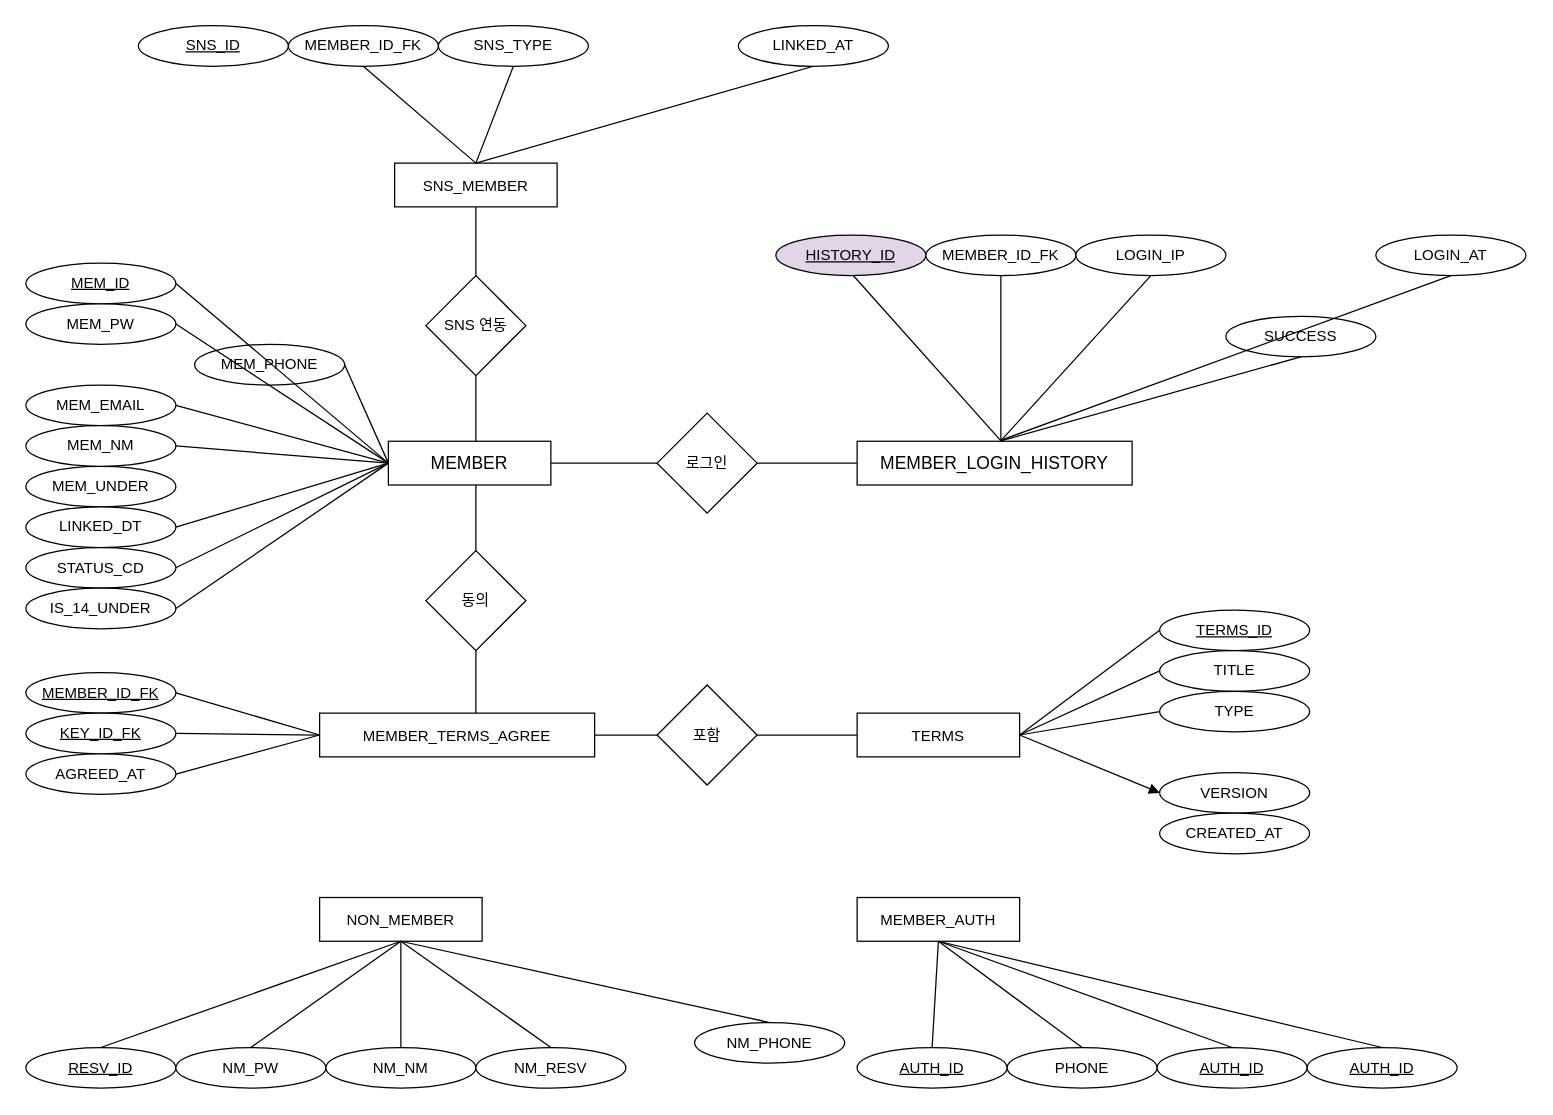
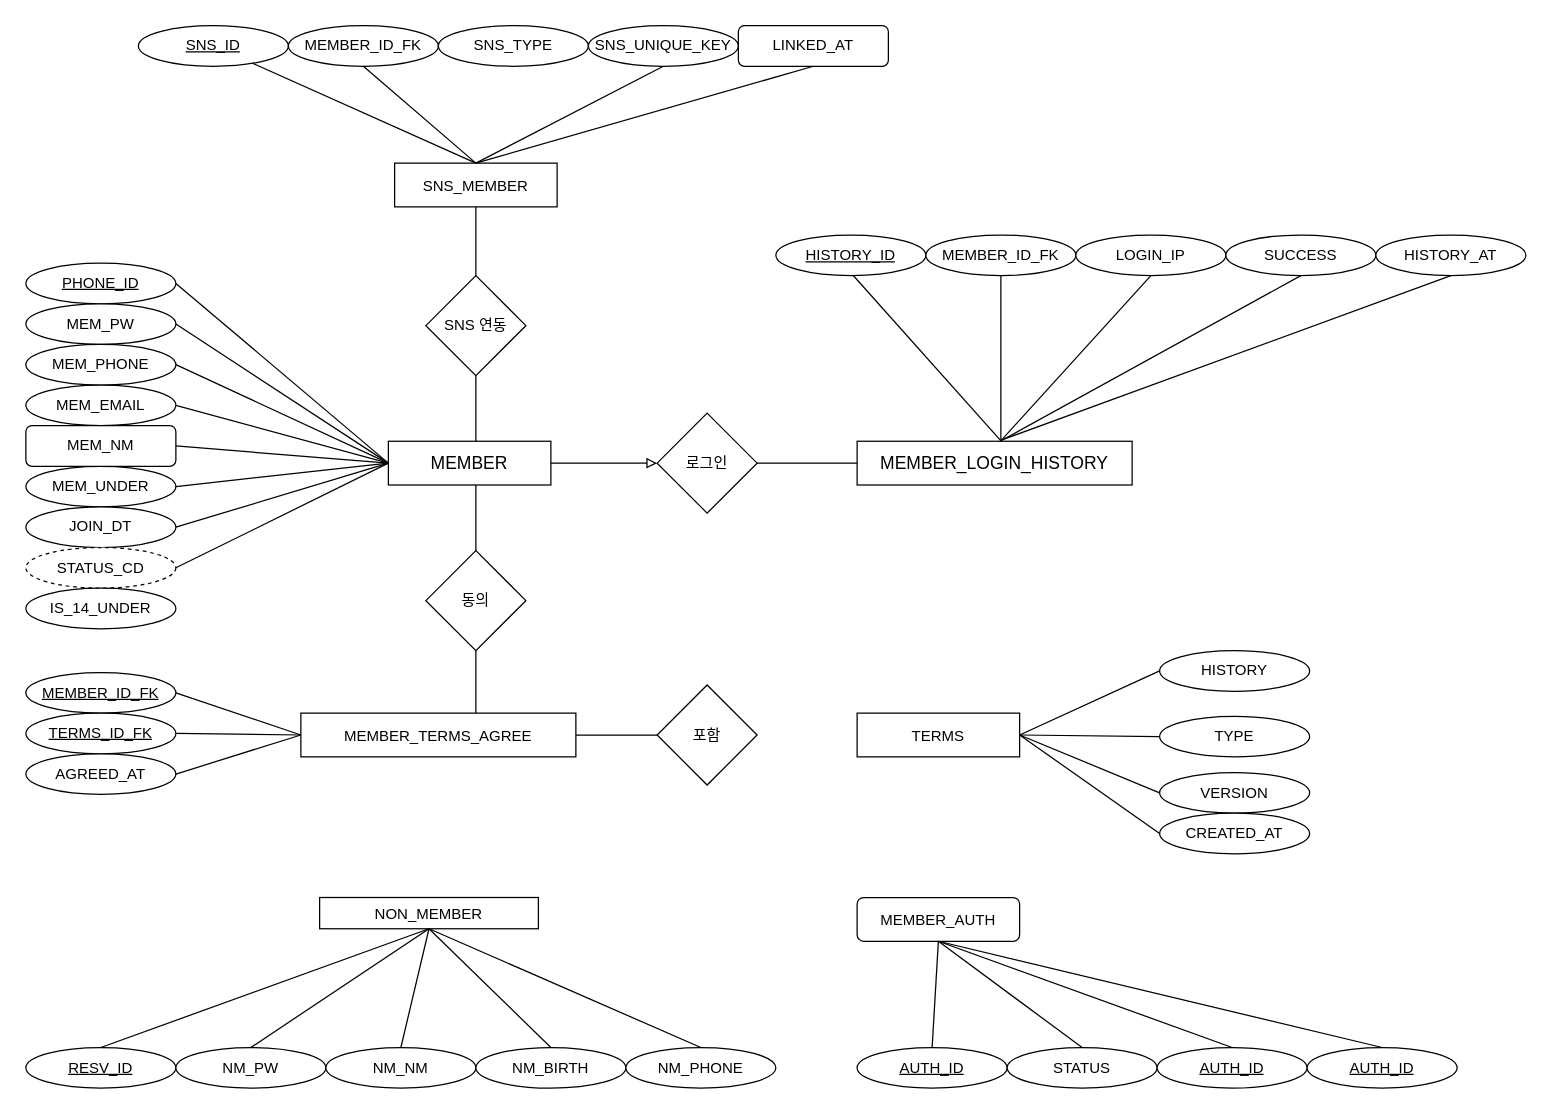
none -> (663, 46)
(813, 46) -> (813, 46)
(495, 113) -> (361, 112)
none -> (572, 113)
(851, 255) -> (851, 255)
(1451, 256) -> (1451, 256)
(101, 283) -> (101, 283)
(1301, 337) -> (1301, 255)
(269, 365) -> (101, 365)
(101, 446) -> (101, 446)
(649, 463) -> (645, 463)
none -> (275, 476)
(101, 527) -> (101, 527)
(276, 540) -> none
(101, 568) -> (101, 568)
(1234, 630) -> none
(1234, 671) -> (1234, 671)
(1093, 680) -> none
(1234, 712) -> (1234, 737)
(101, 733) -> (101, 733)
(457, 735) -> (438, 735)
(807, 735) -> none
none -> (1093, 787)
(1148, 788) -> (1153, 790)
(401, 919) -> (429, 913)
(938, 919) -> (938, 919)
(769, 1043) -> (701, 1068)
(551, 1068) -> (551, 1068)
(1082, 1068) -> (1082, 1068)
